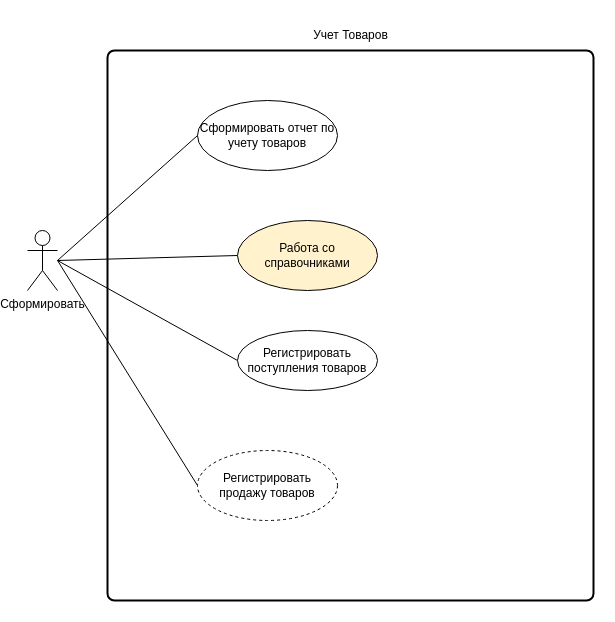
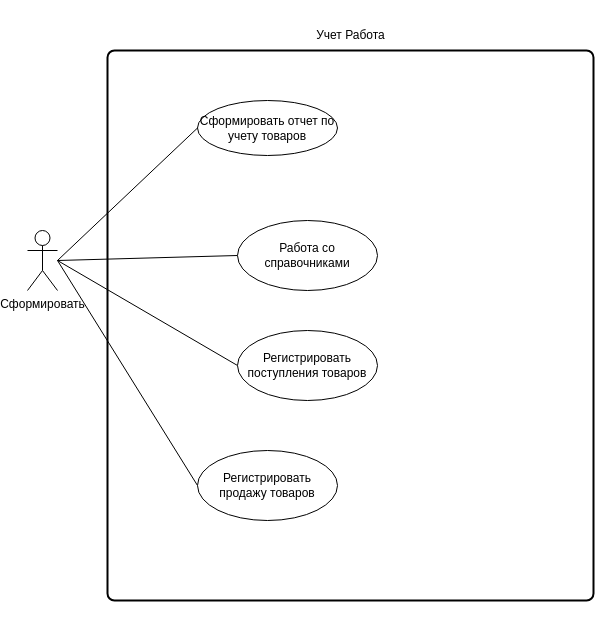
(351, 36) -> (351, 36)
(268, 136) -> (268, 128)
(308, 256) -> (308, 256)
(308, 361) -> (308, 366)
(268, 486) -> (268, 486)
